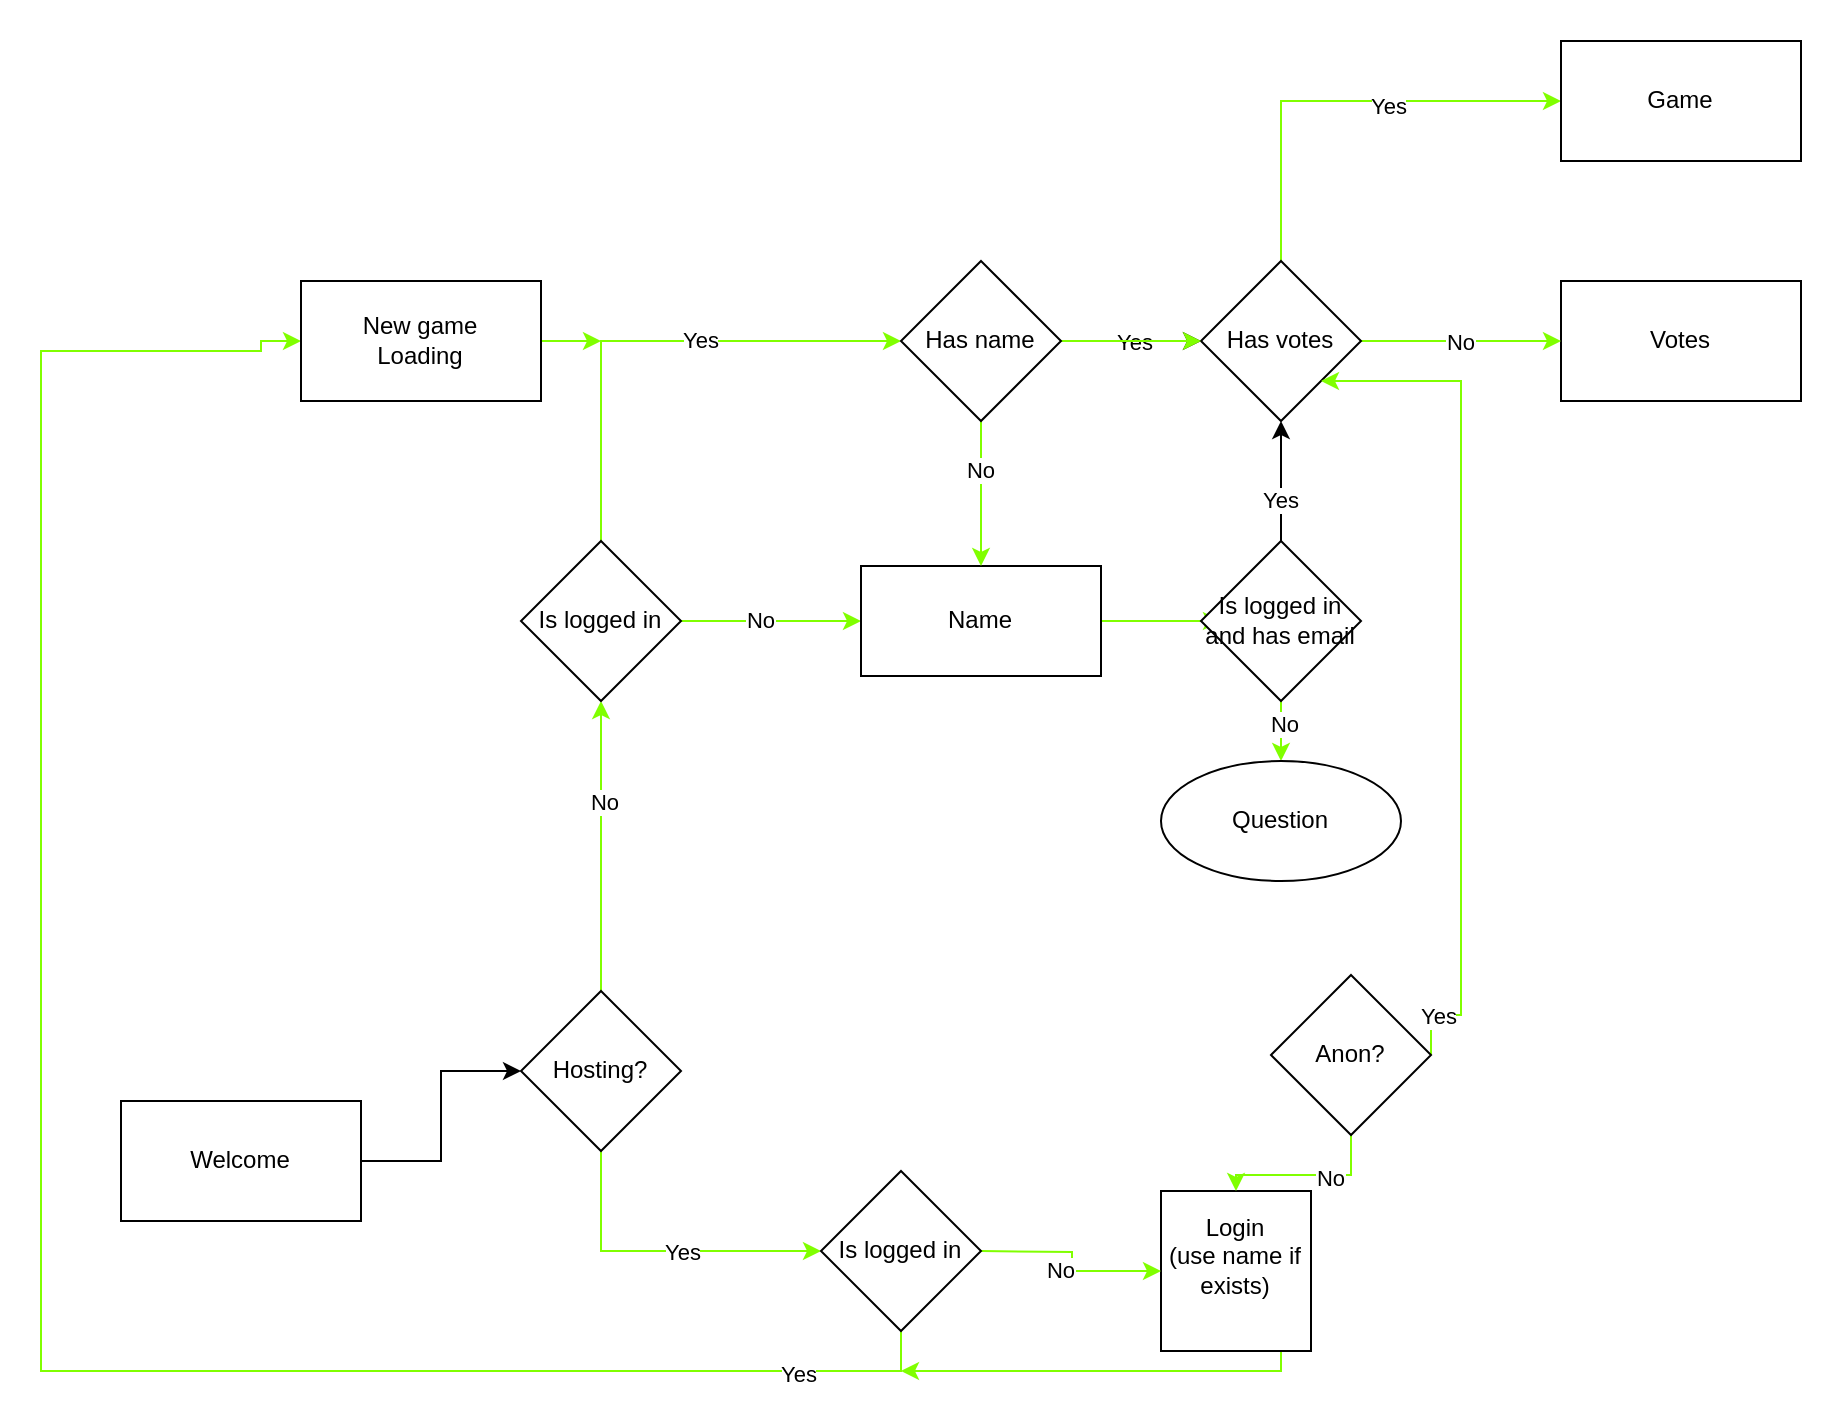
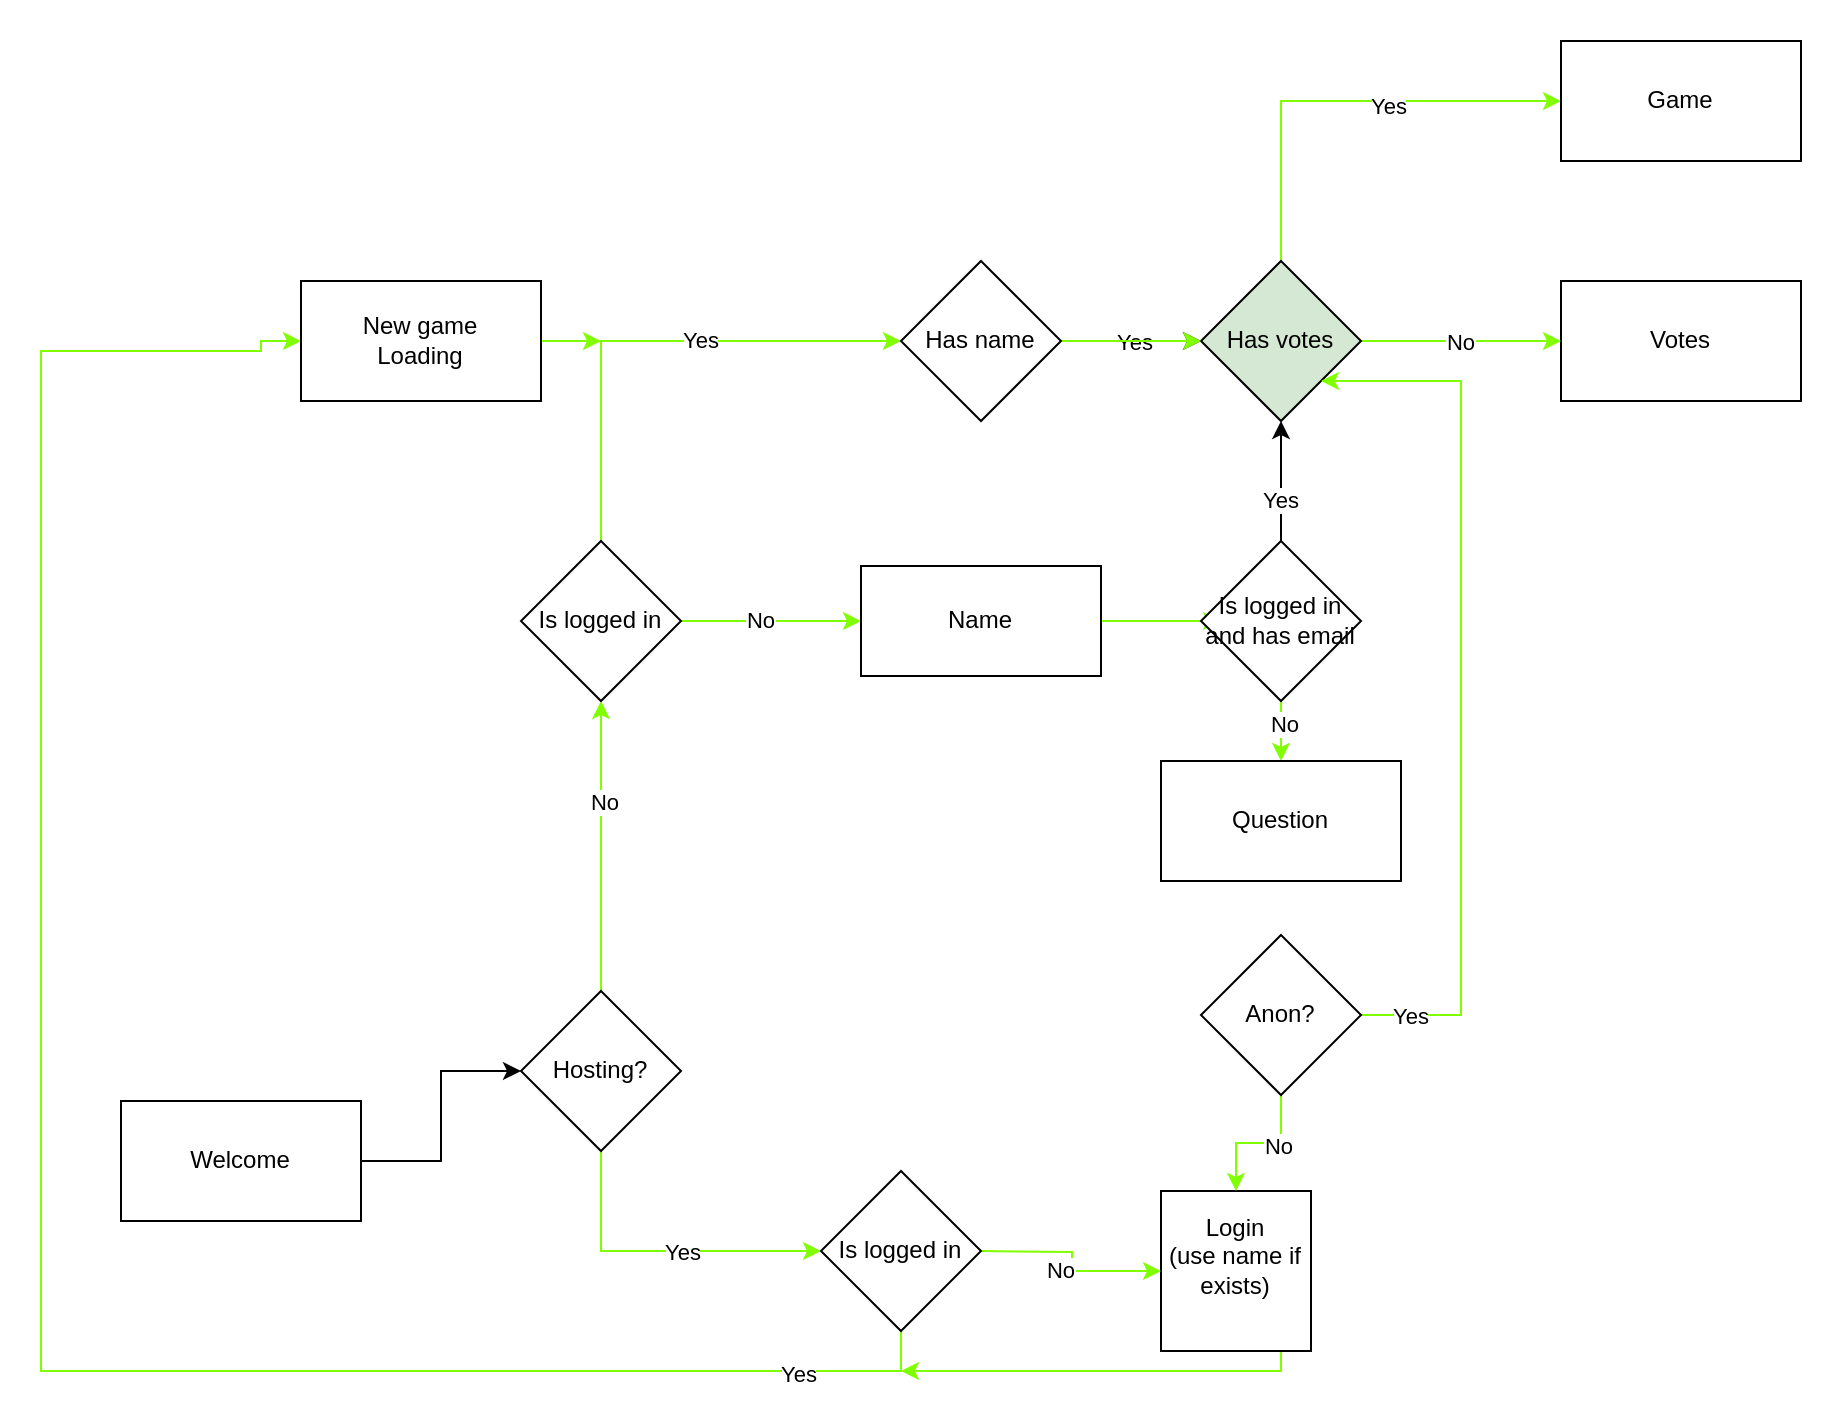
(1281, 341) -> (1281, 341)
(981, 487) -> none
(1281, 821) -> (1281, 821)
(1351, 1055) -> (1281, 1015)
